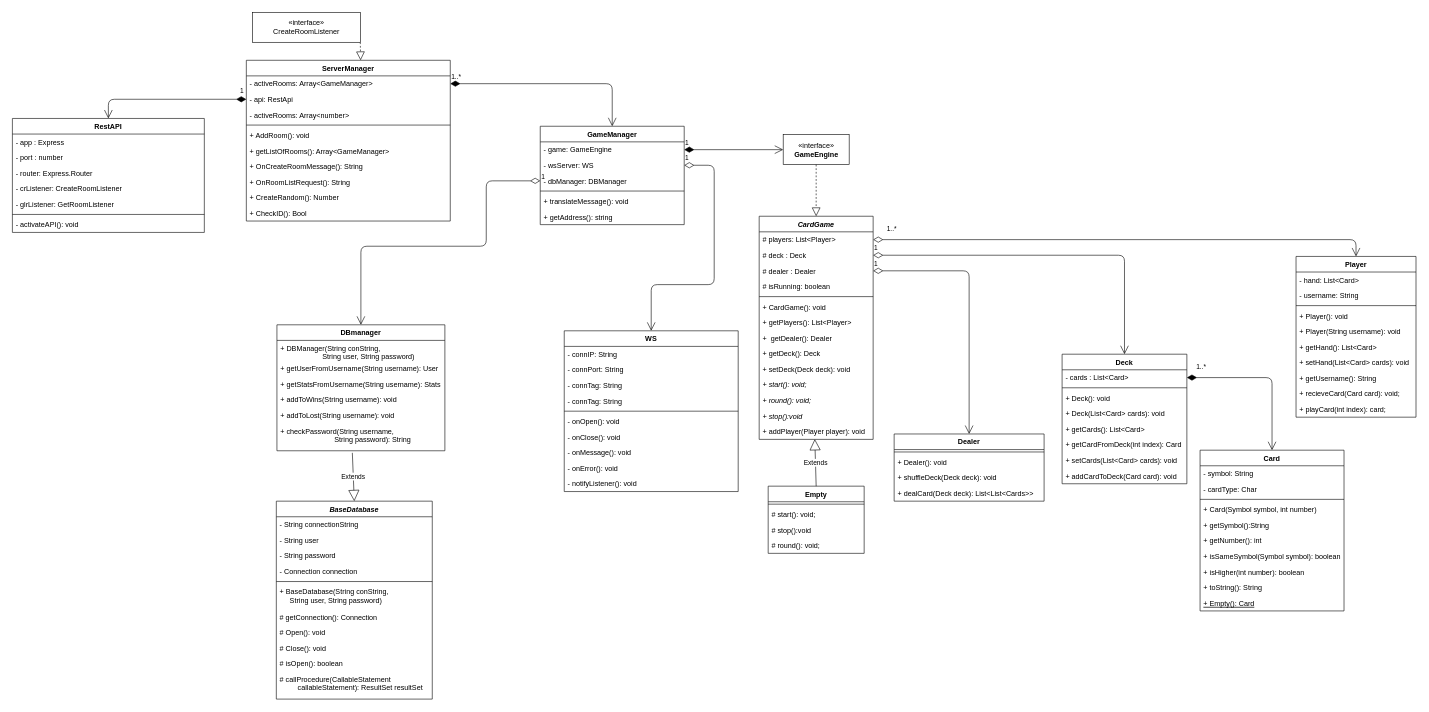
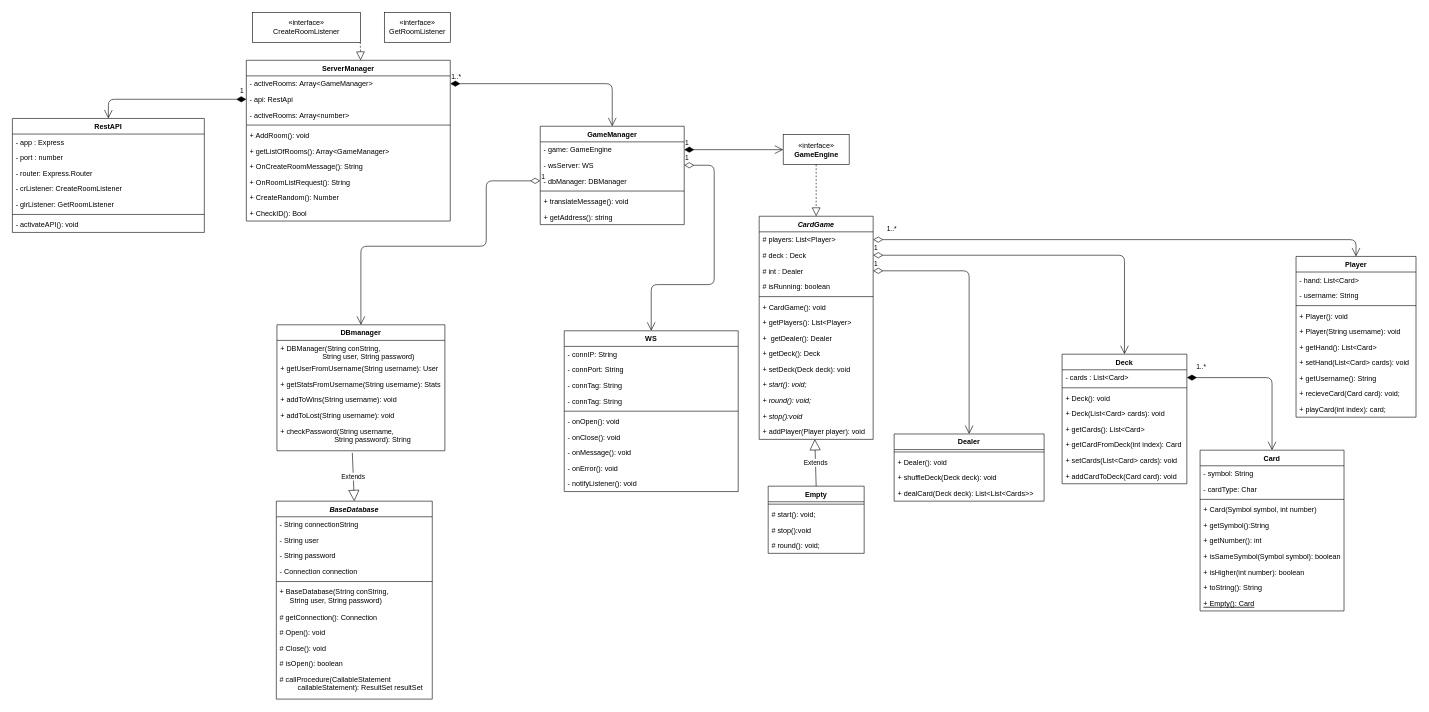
none -> (417, 27)
(791, 271) -> (785, 271)
